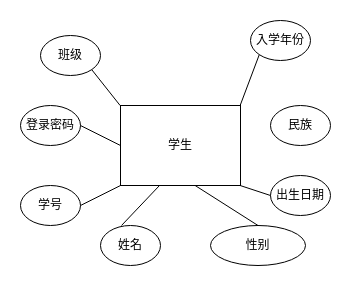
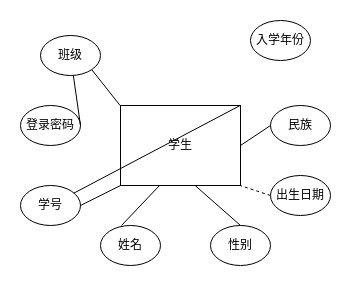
(250, 80) -> (158, 149)
(101, 136) -> (77, 100)
none -> (256, 136)
(255, 190) -> (255, 190)
(258, 246) -> (241, 246)
